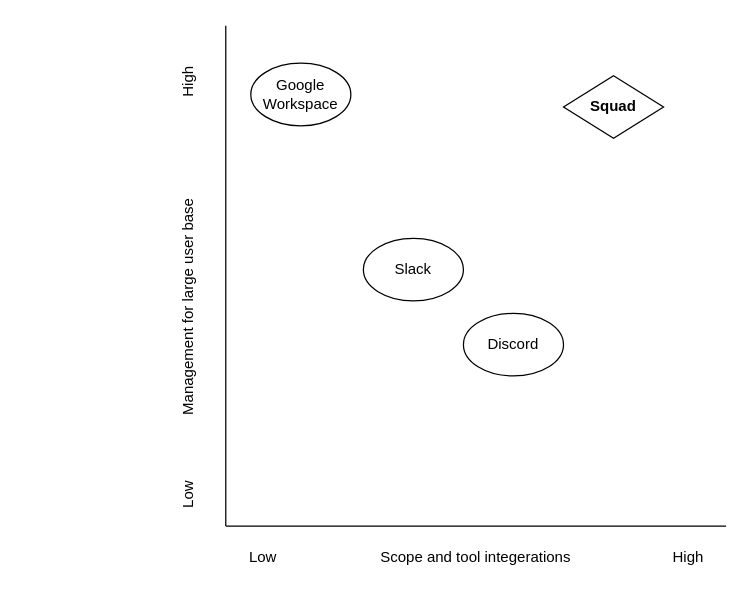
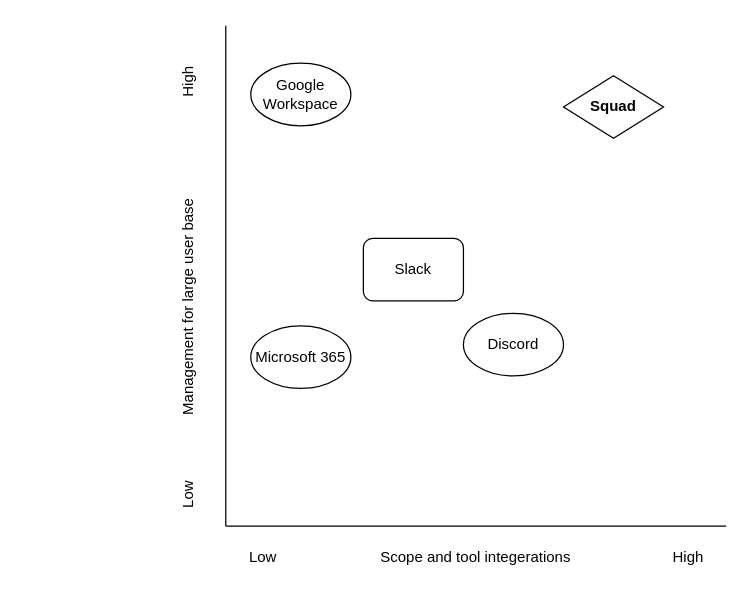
(413, 269) -> (413, 269)
none -> (301, 357)
